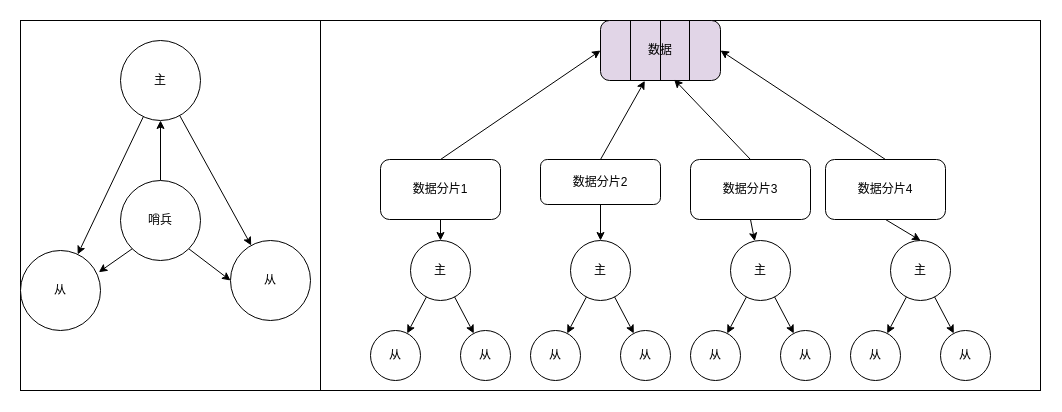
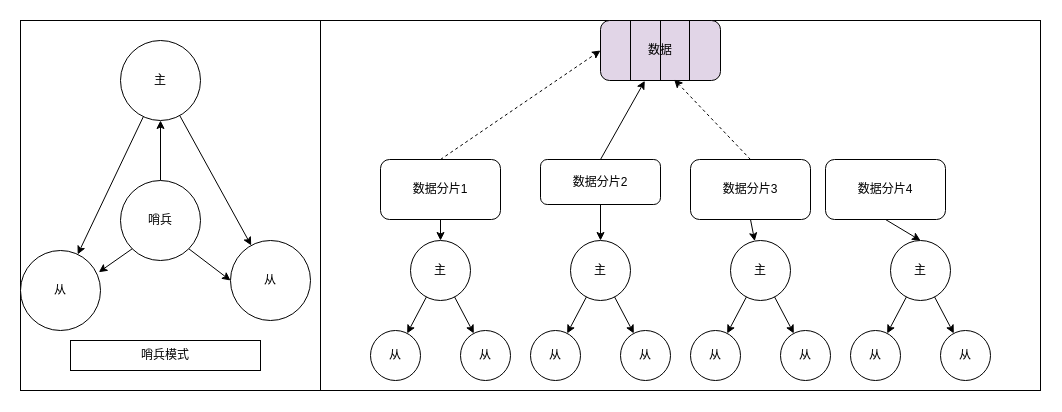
(518, 107) -> (518, 107)
(806, 107) -> none
(714, 121) -> (714, 121)
none -> (166, 356)
